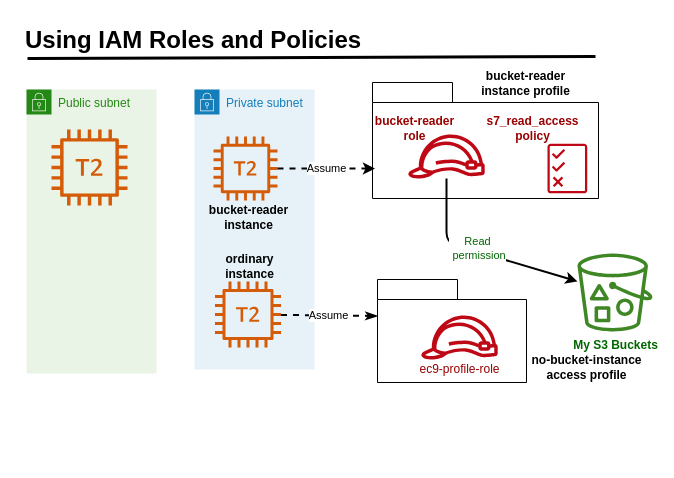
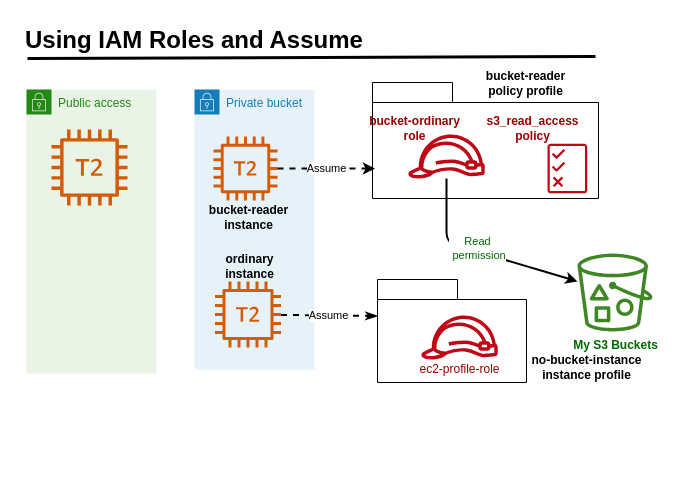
(106, 18) -> (104, 18)
(526, 84) -> (526, 84)
(98, 104) -> (98, 104)
(270, 104) -> (270, 104)
(415, 129) -> (415, 129)
(533, 129) -> (533, 129)
(587, 368) -> (587, 368)
(460, 370) -> (460, 370)
